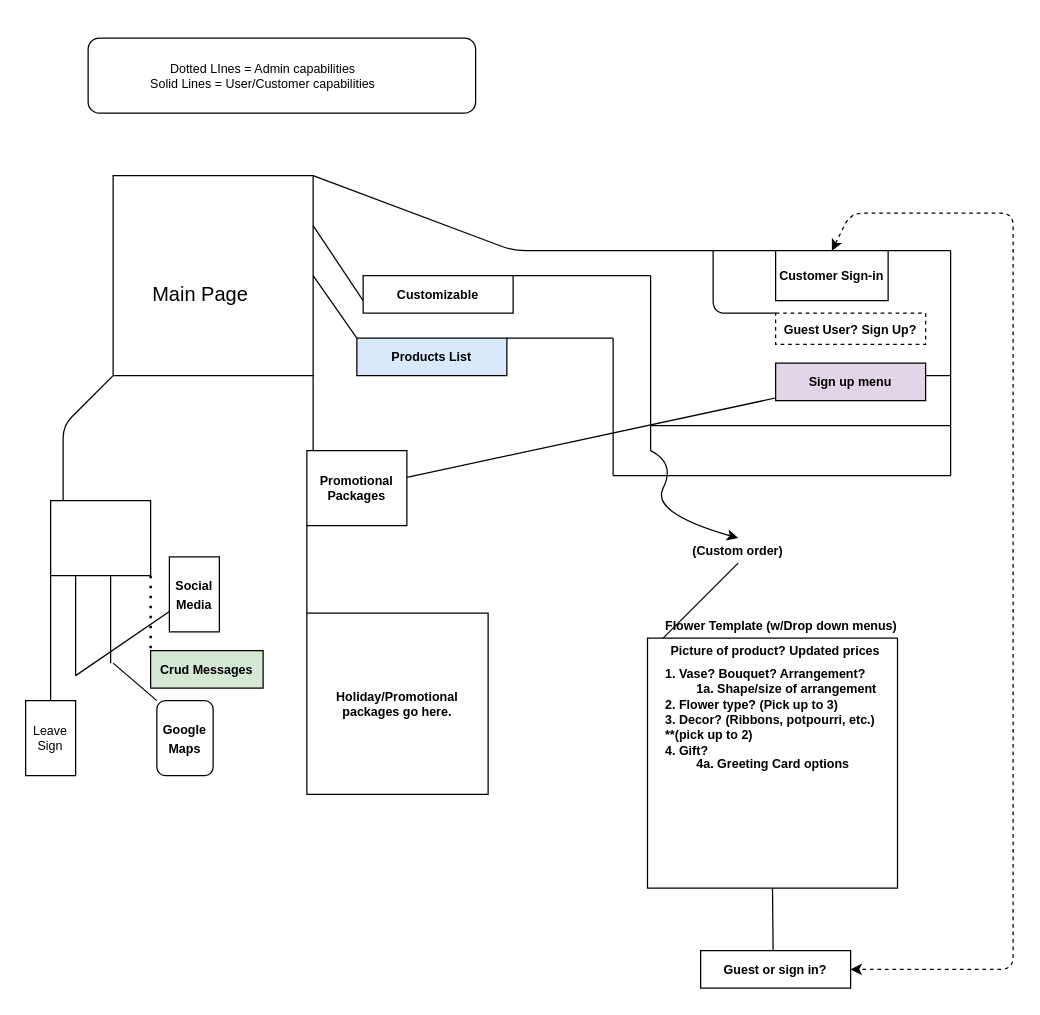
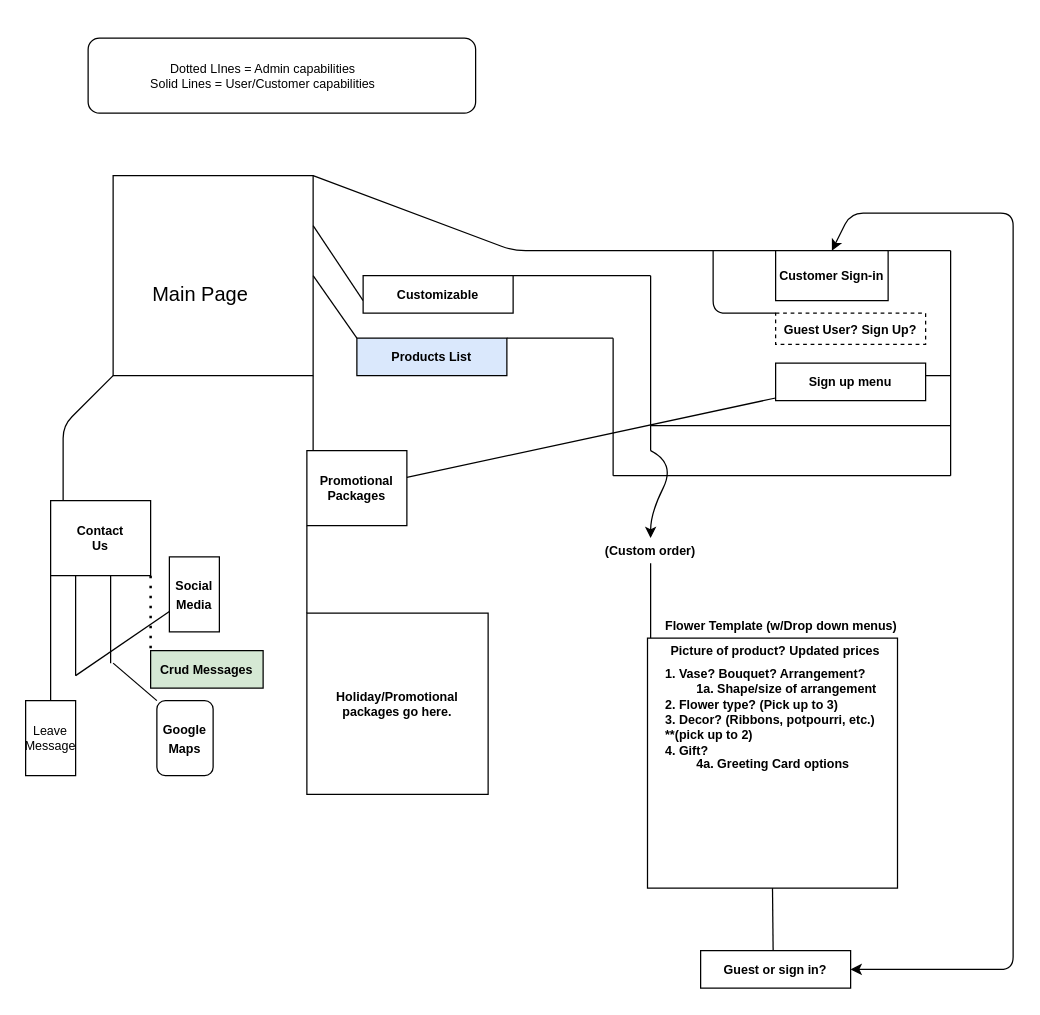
(851, 382) -> (851, 382)
none -> (101, 538)
(738, 551) -> (651, 551)
(1013, 575) -> (1013, 575)
(51, 738) -> (51, 738)
